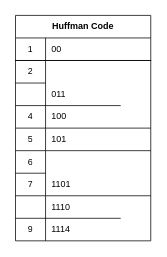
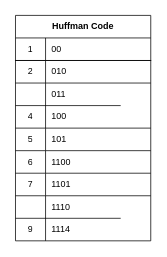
none -> (98, 72)
none -> (98, 162)
